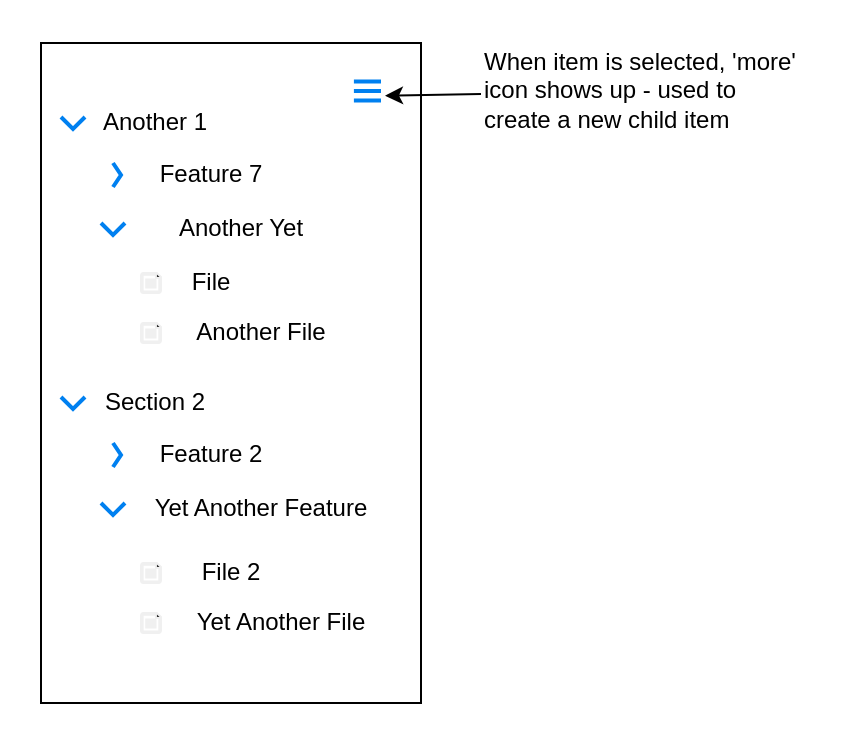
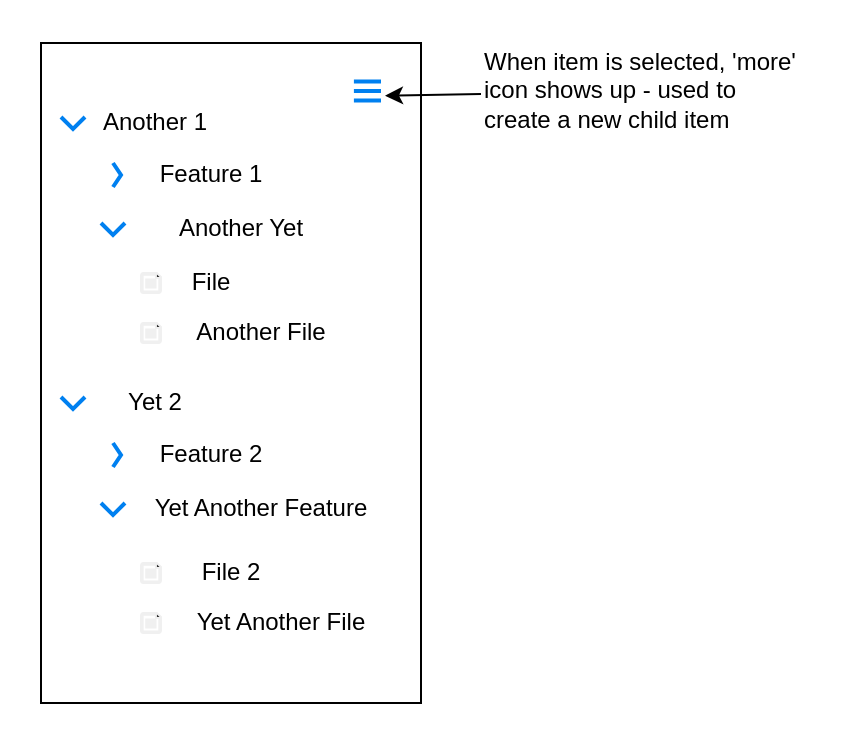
(212, 175) -> (212, 175)
(156, 403) -> (156, 403)
